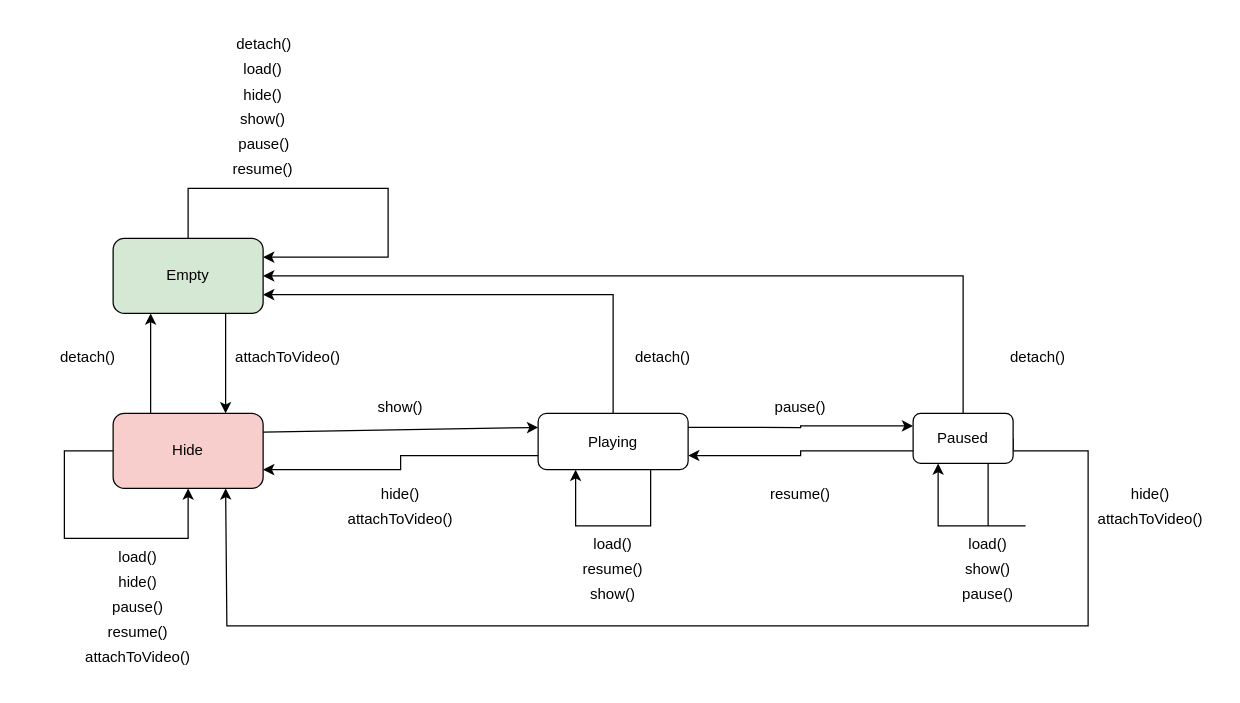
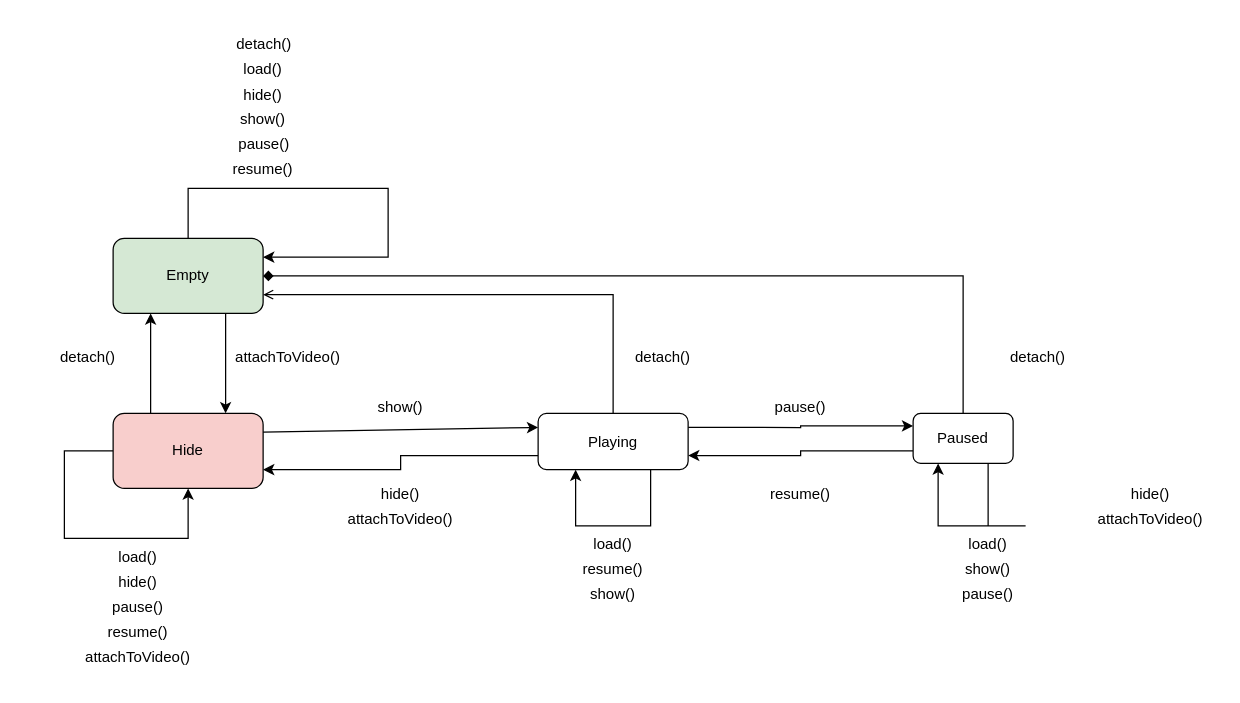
(273, 276) -> (274, 276)
(273, 294) -> (270, 294)
(720, 626) -> none
